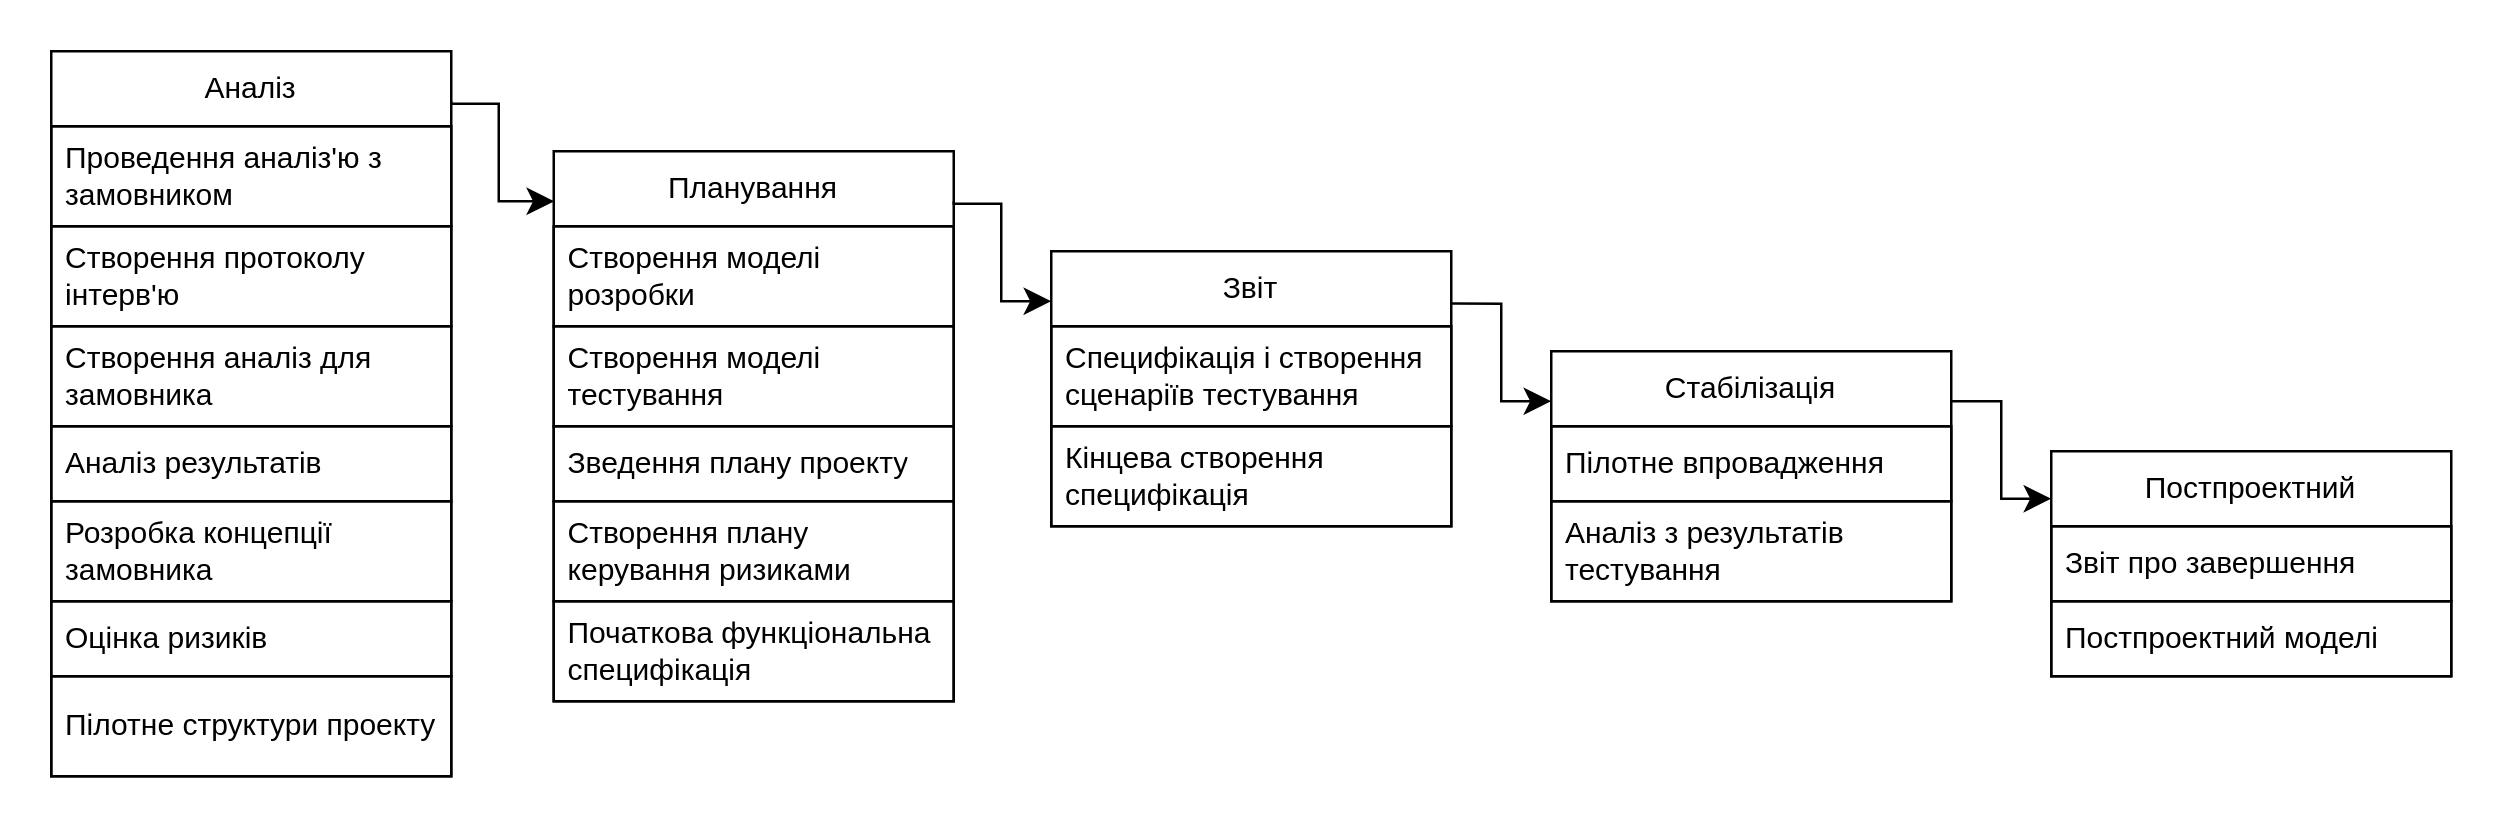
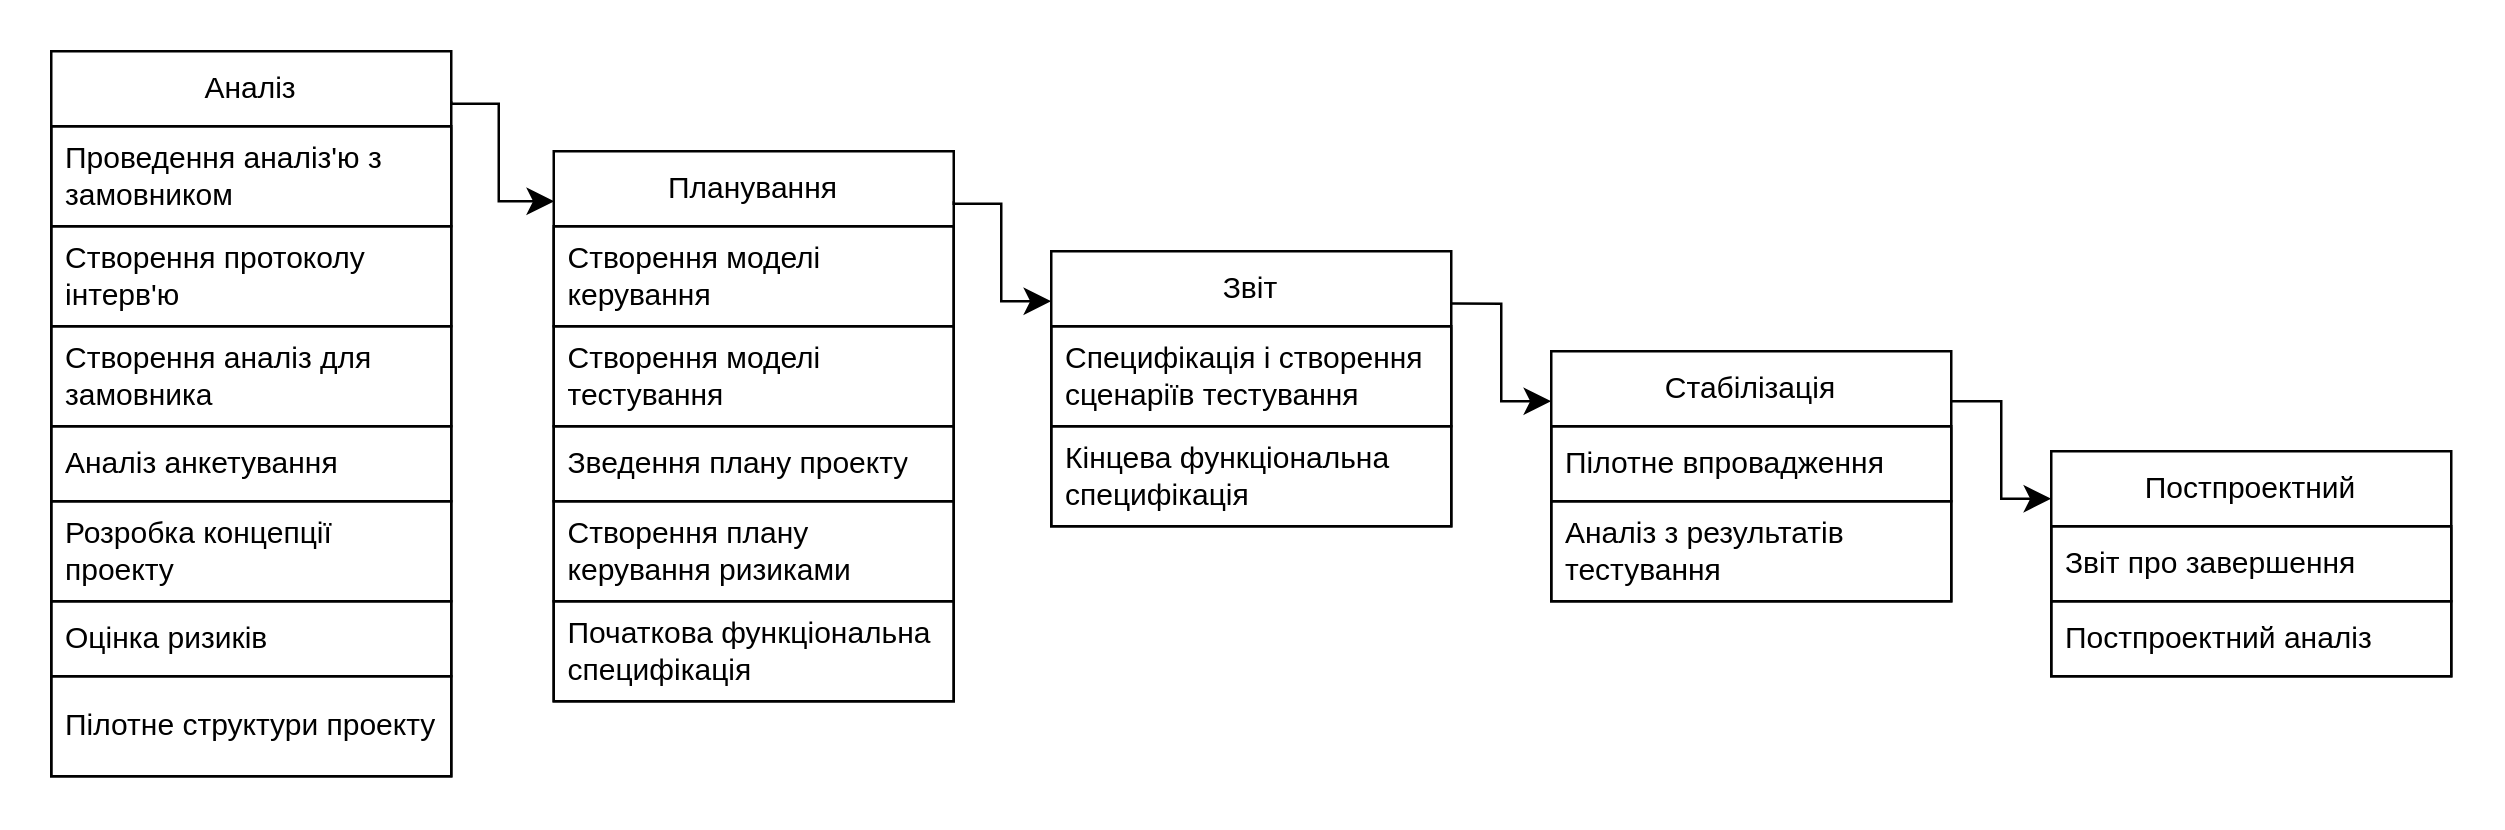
(756, 276) -> (756, 276)
(214, 464) -> (214, 464)
(1254, 476) -> (1254, 476)
(254, 551) -> (254, 551)
(2230, 639) -> (2230, 639)
